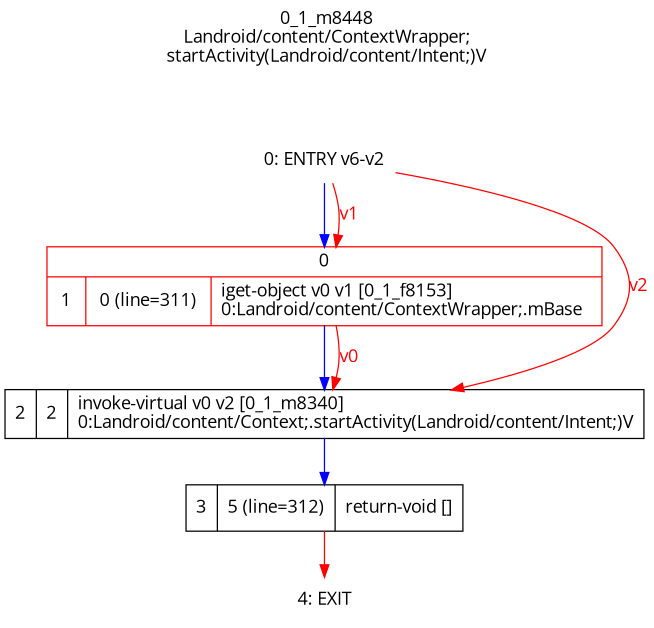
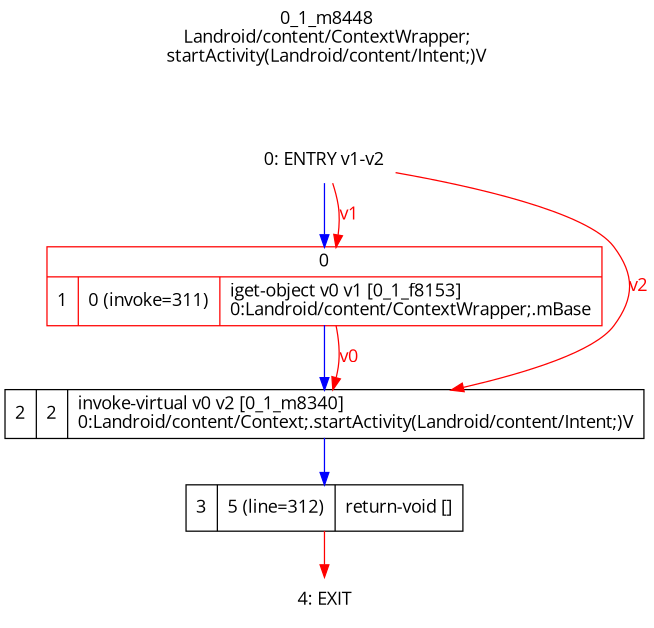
(324, 160) -> (324, 160)
(148, 301) -> (149, 301)
